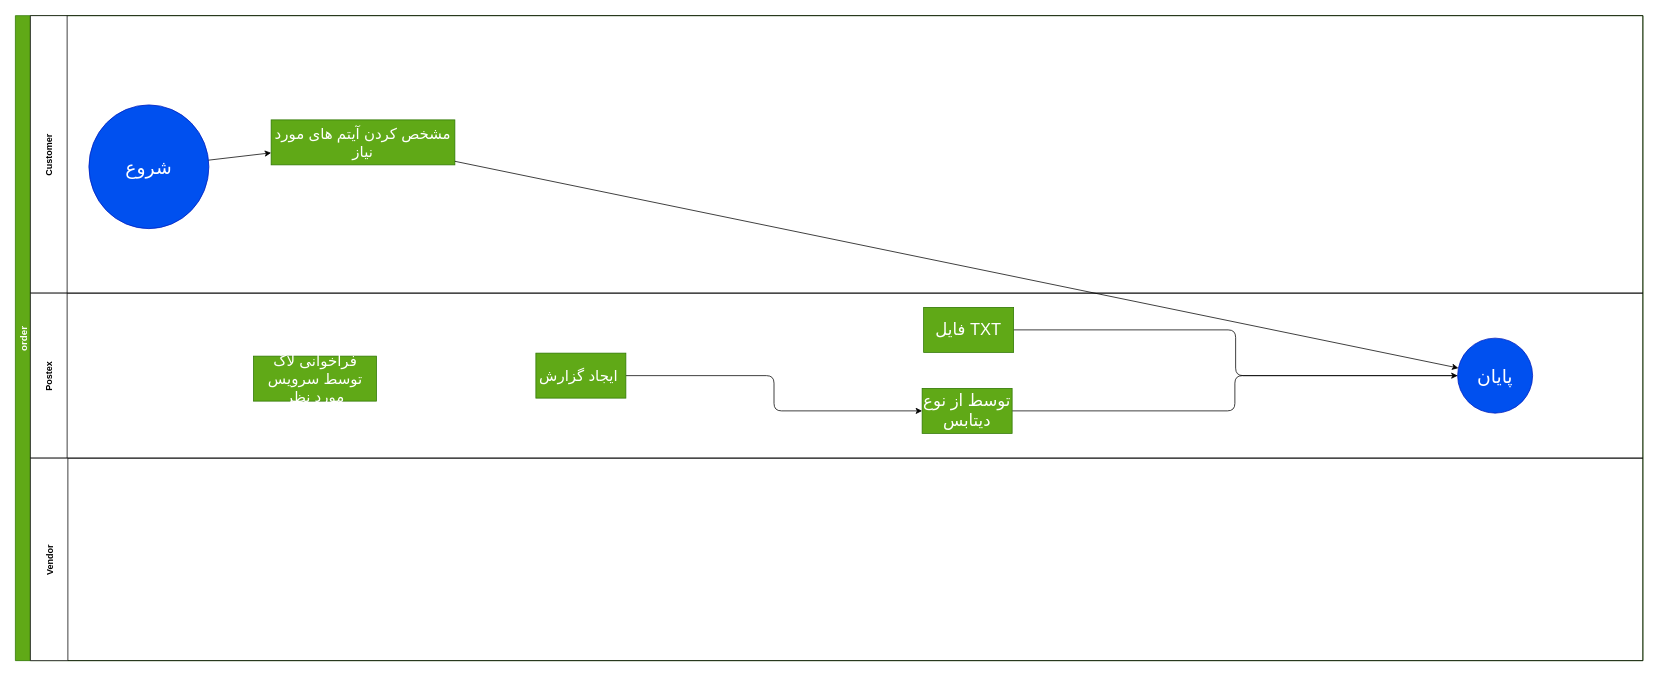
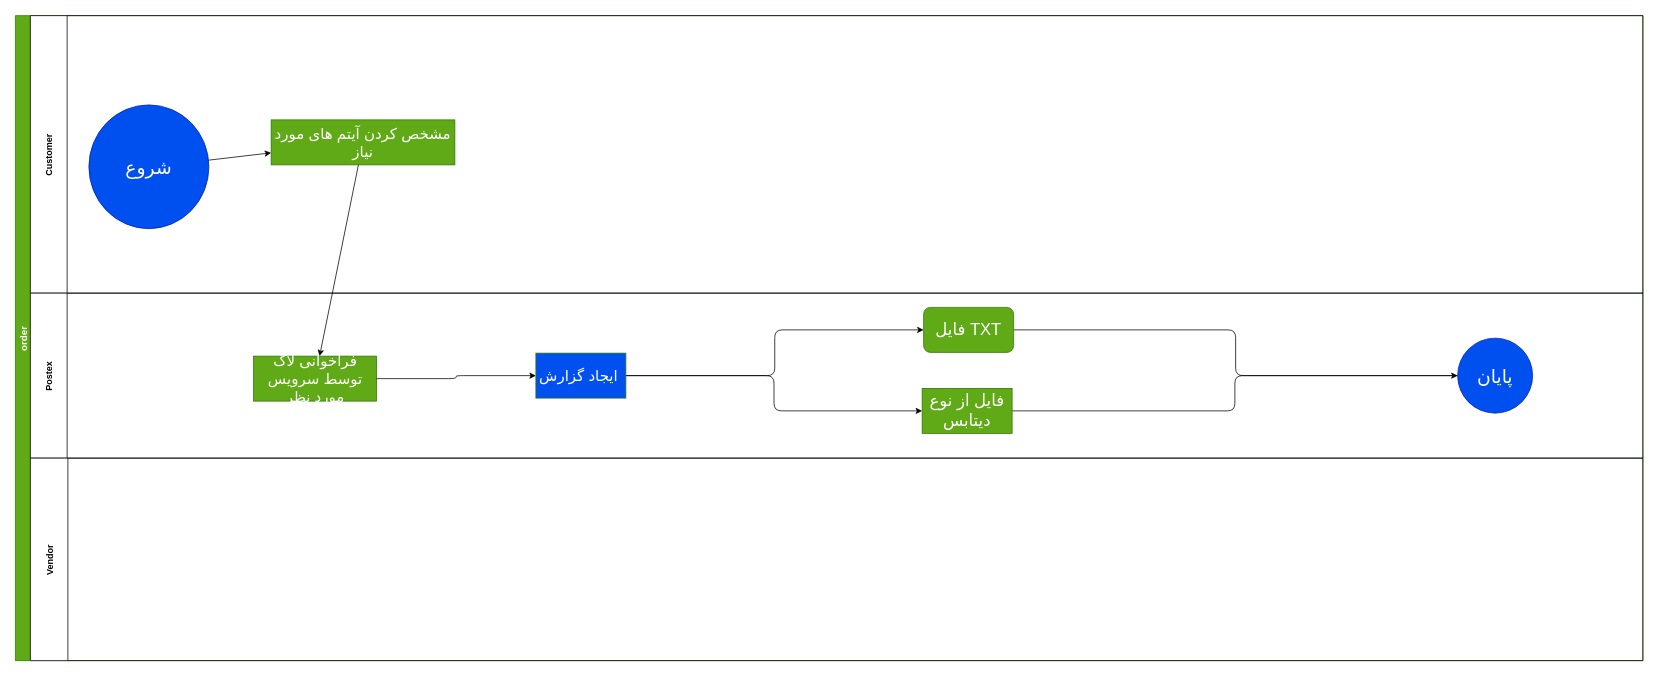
(769, 226) -> (339, 258)
(969, 330) -> (969, 330)
none -> (775, 351)
(581, 375) -> (581, 375)
none -> (456, 377)
(967, 411) -> (967, 411)
